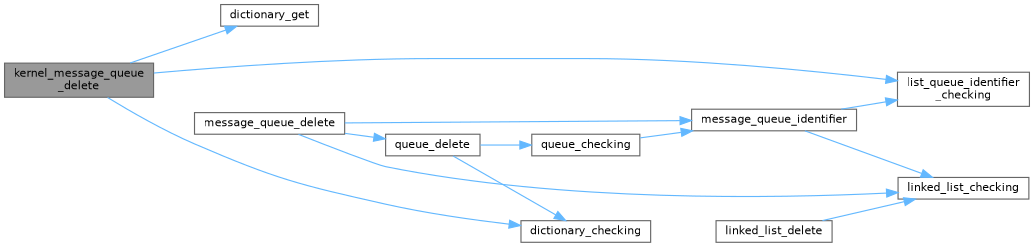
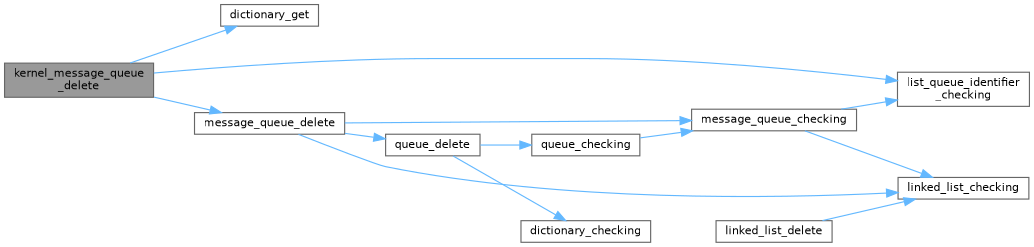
(774, 120) -> (774, 120)
(301, 184) -> (182, 104)
